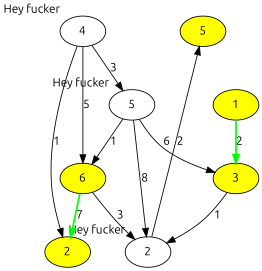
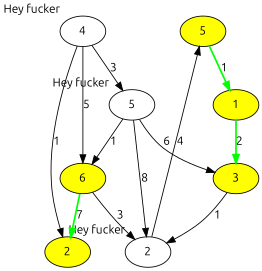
none -> (218, 64)
(181, 142) -> (181, 142)
